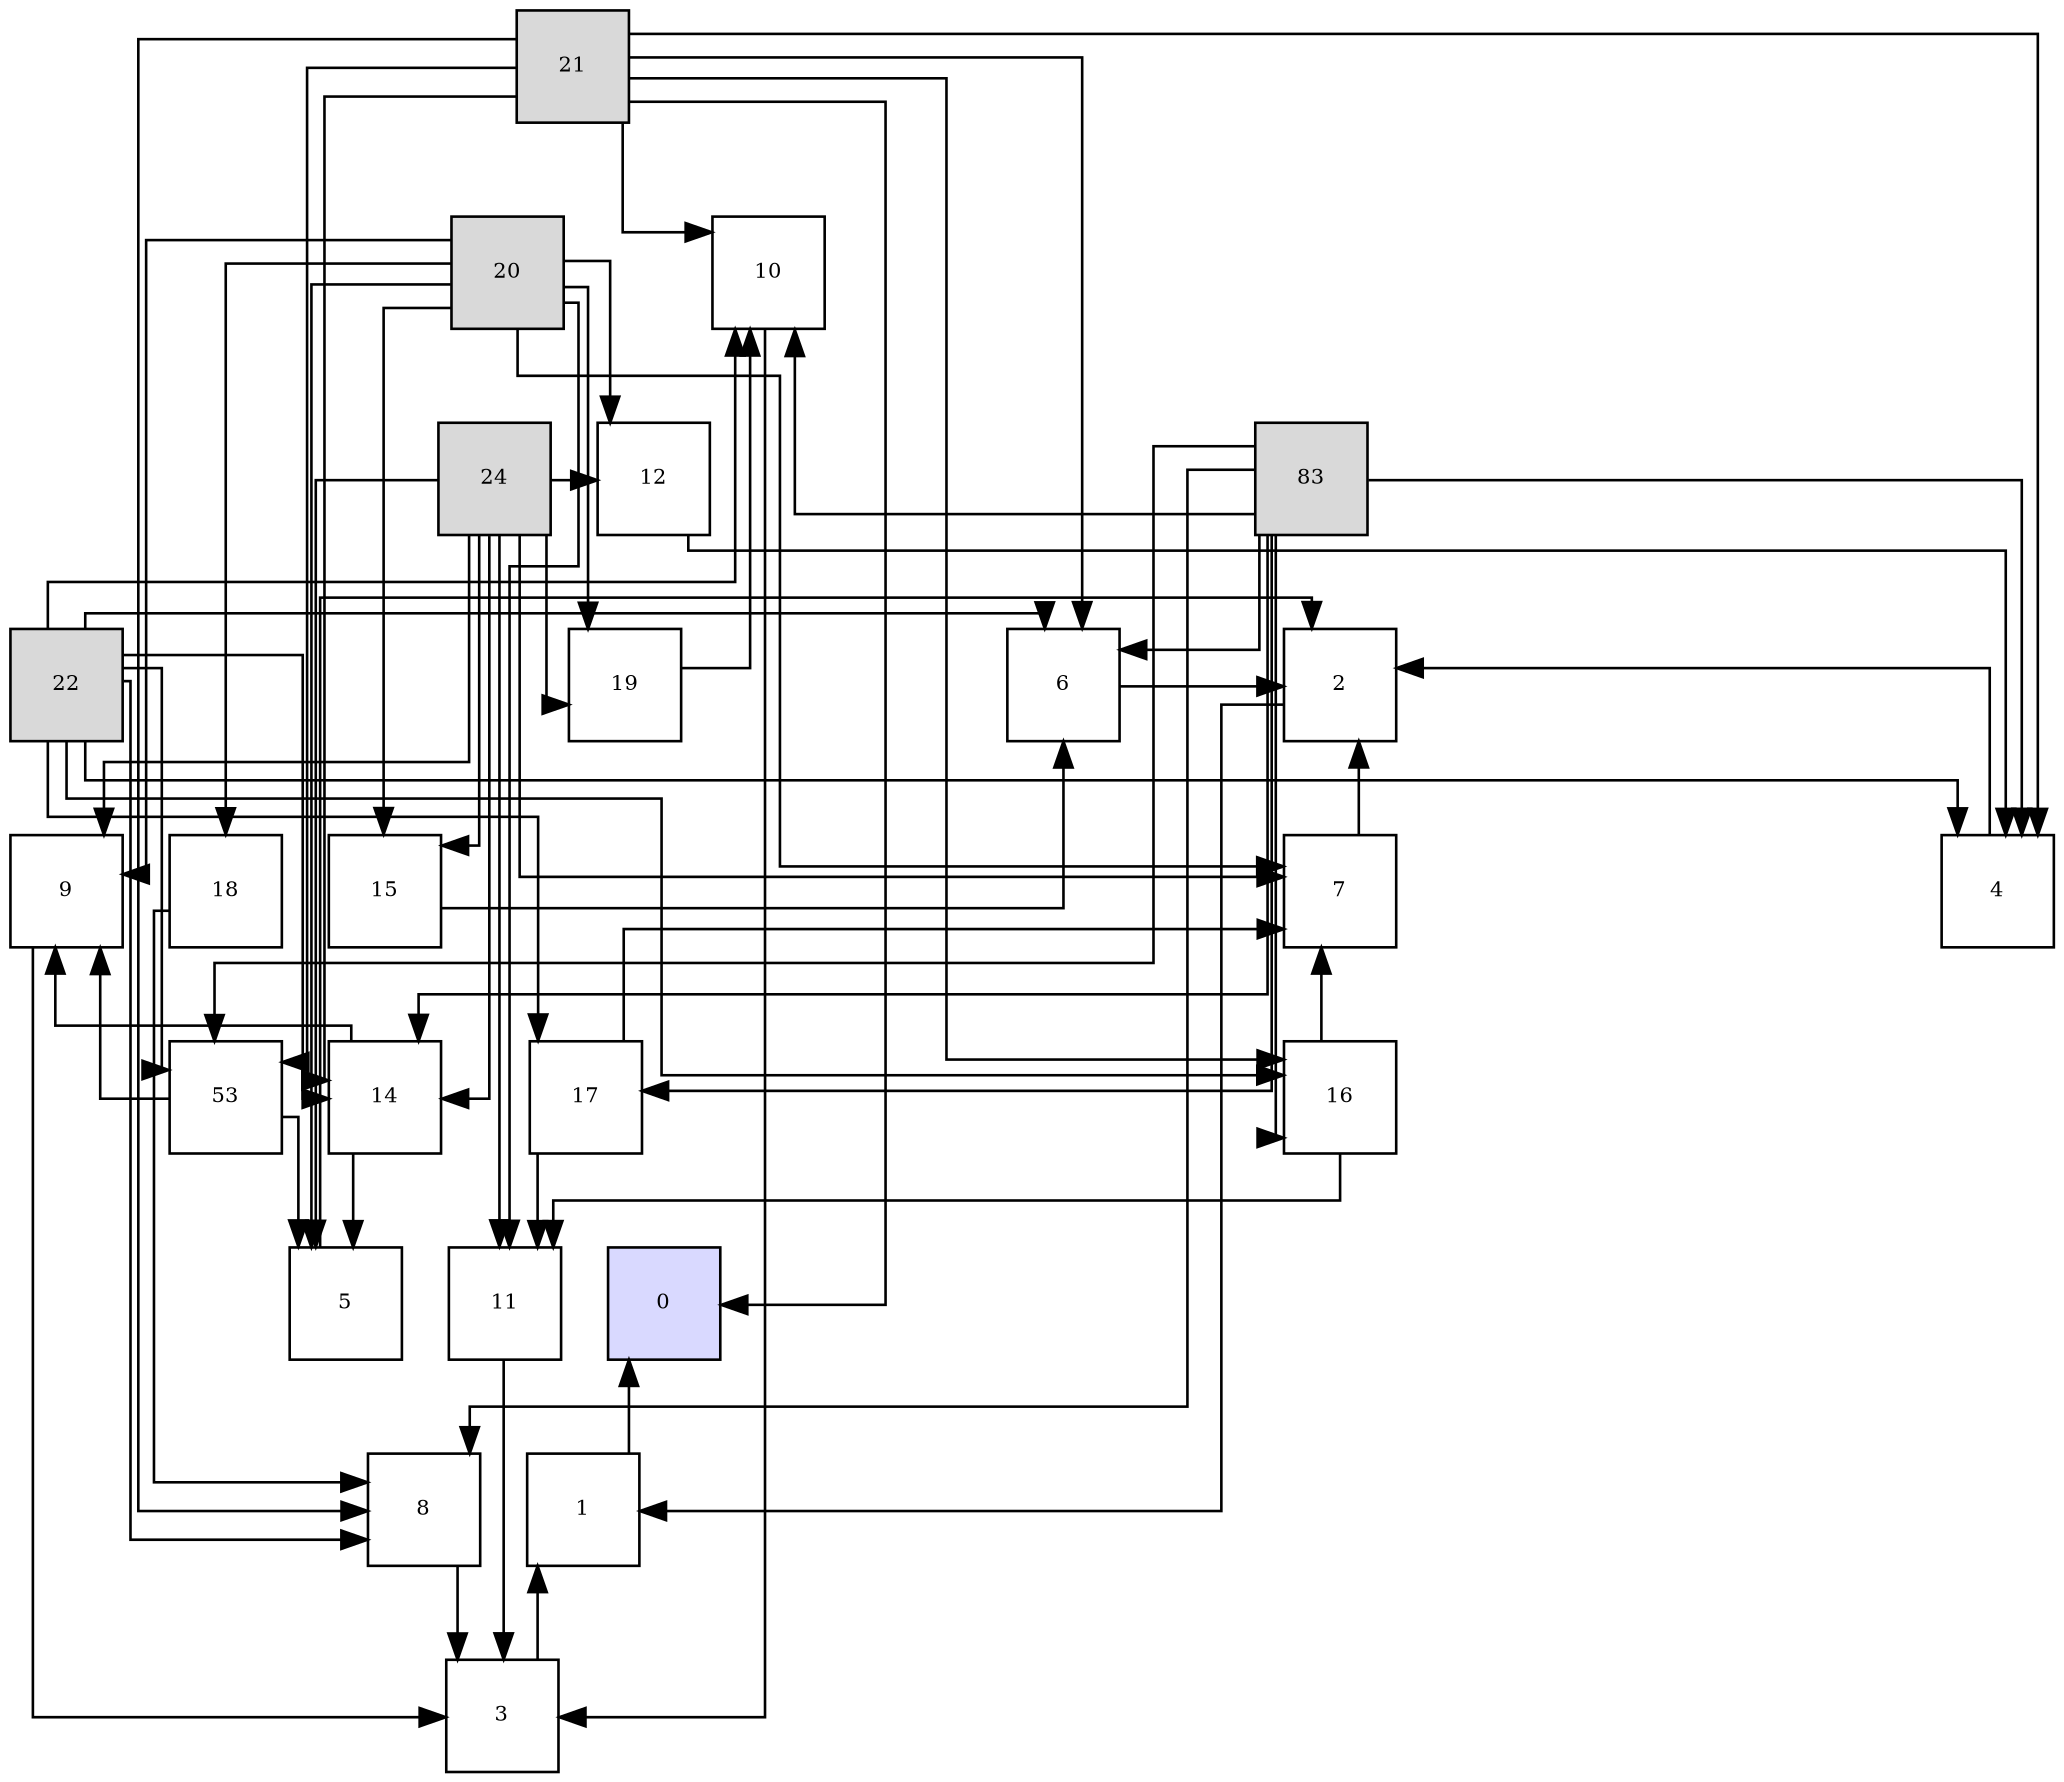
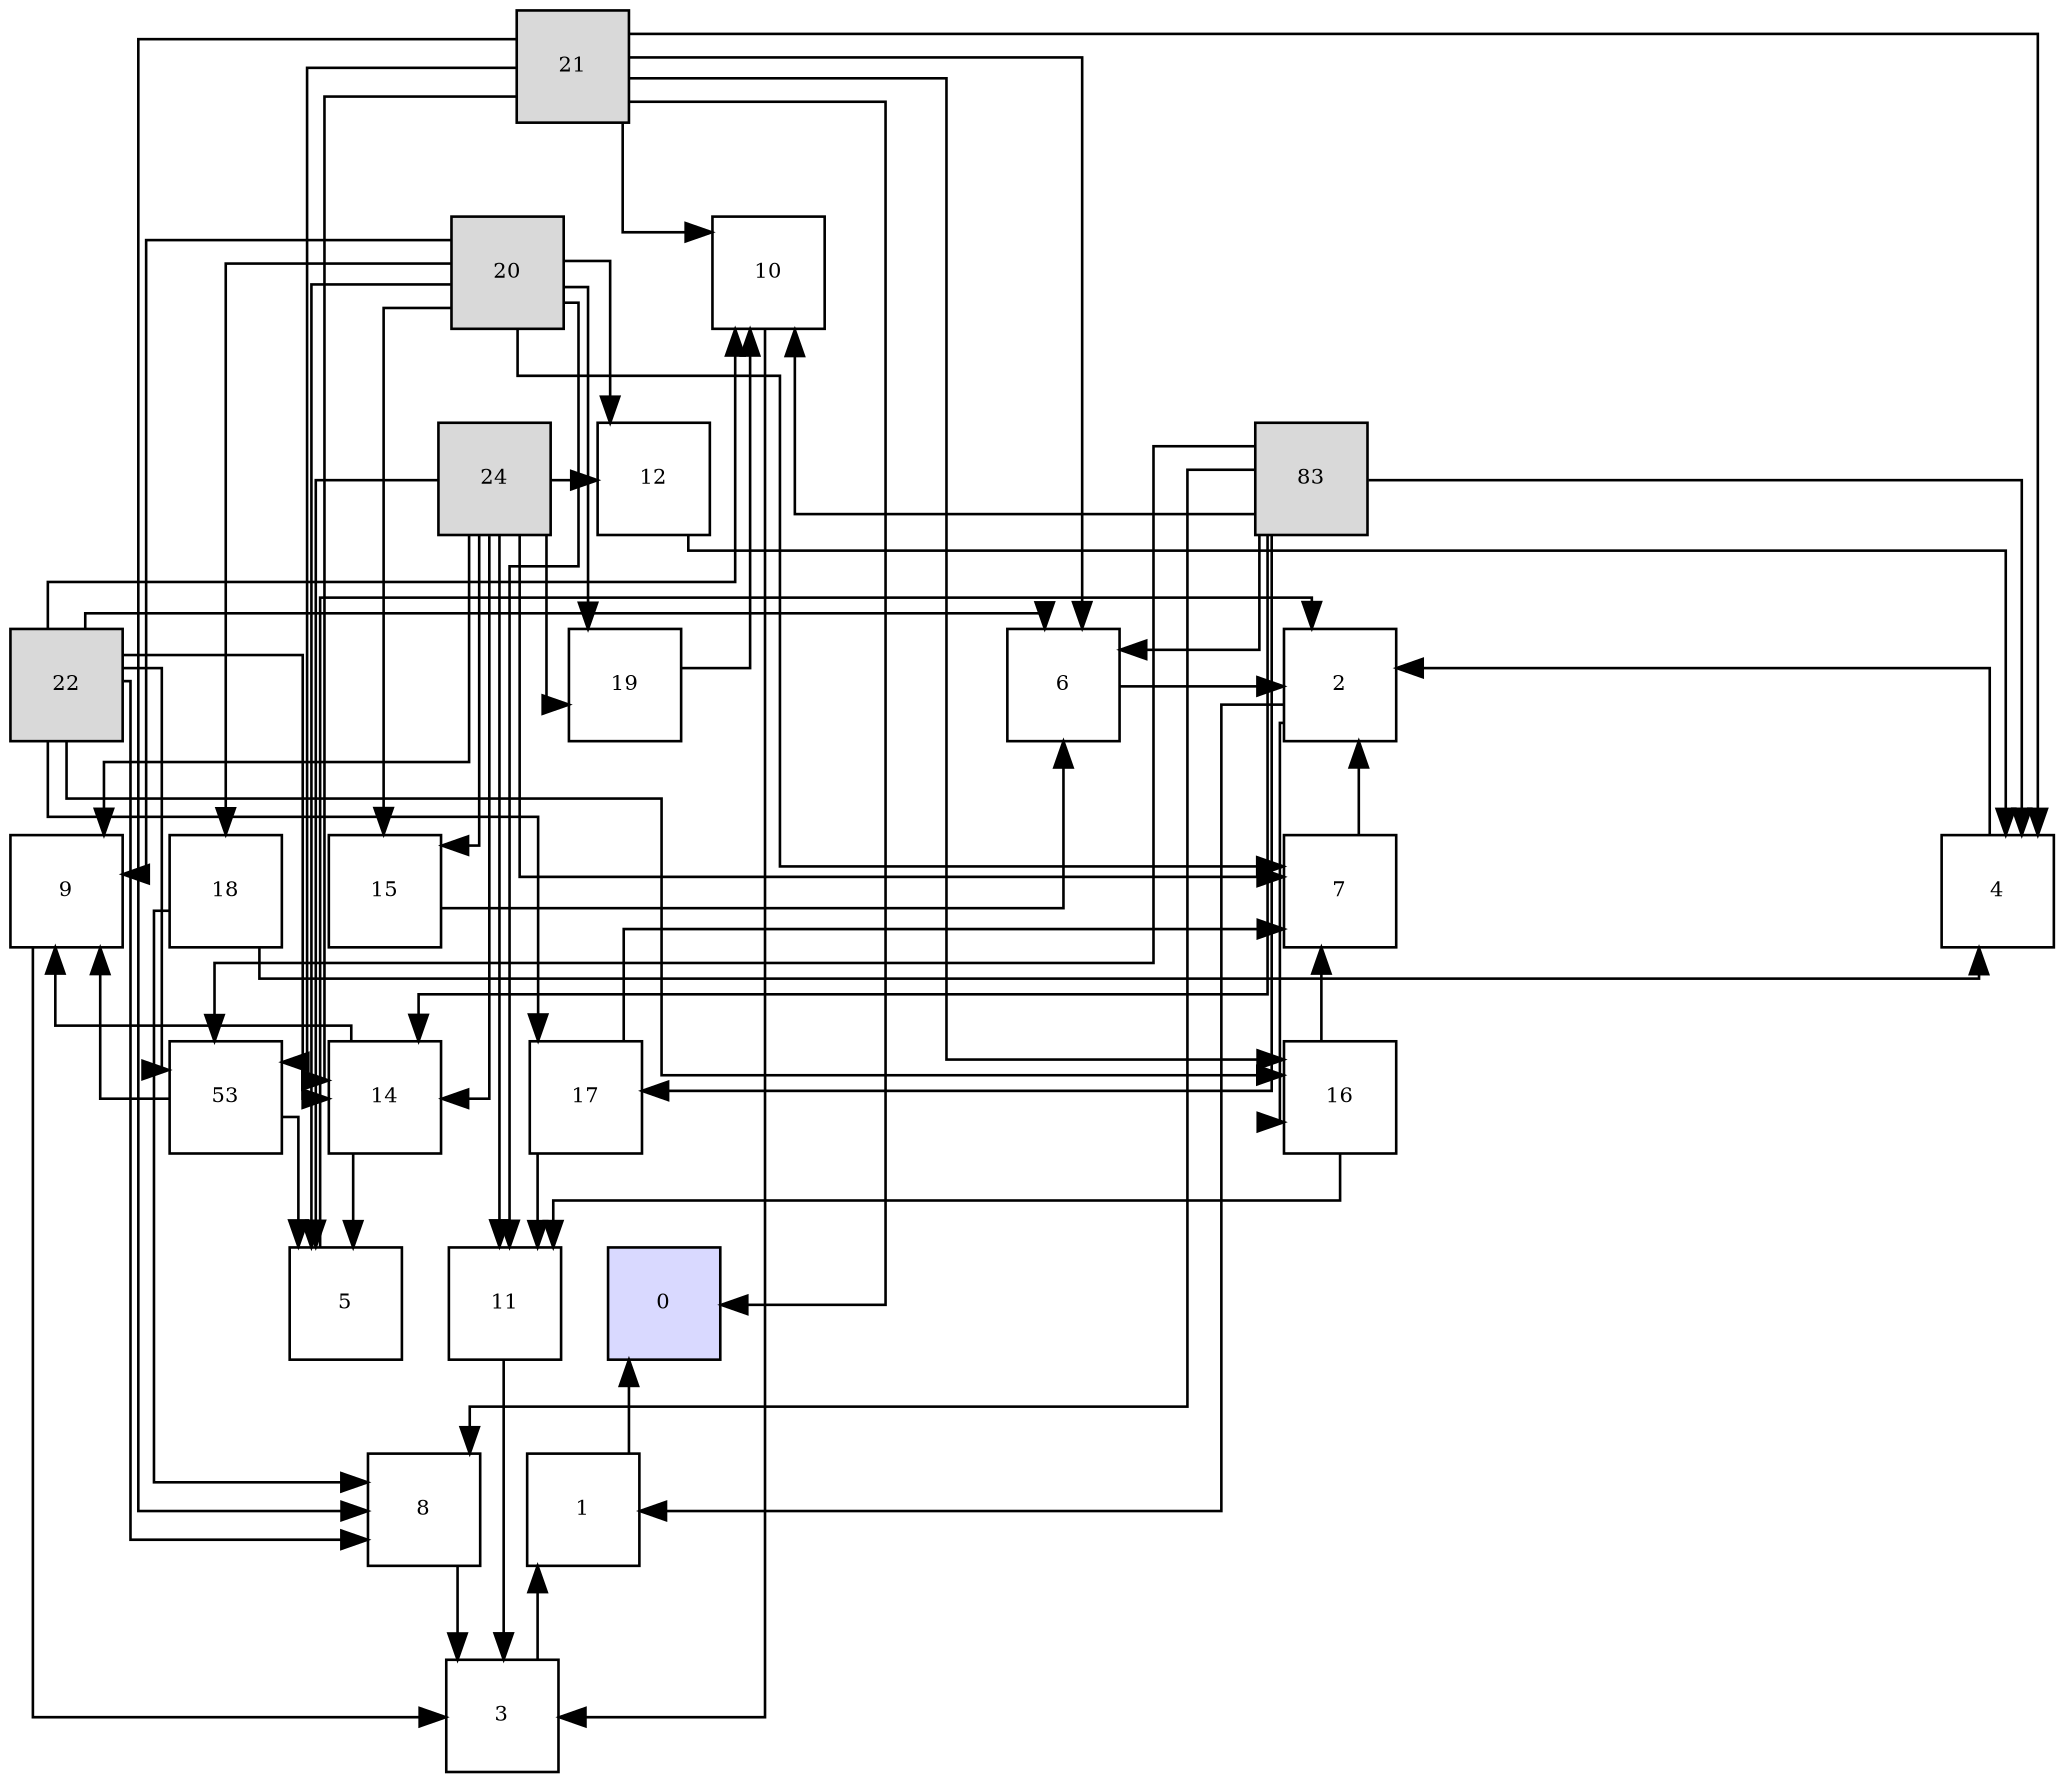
(1016, 780) -> (1106, 979)
(1276, 837) -> (1280, 921)
